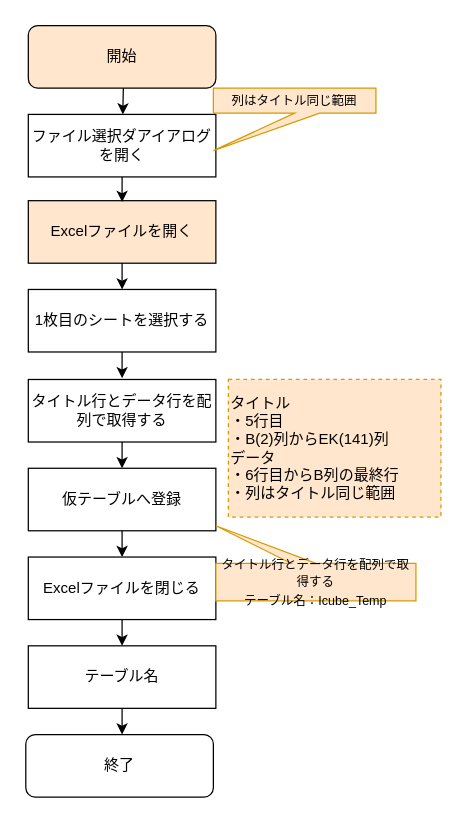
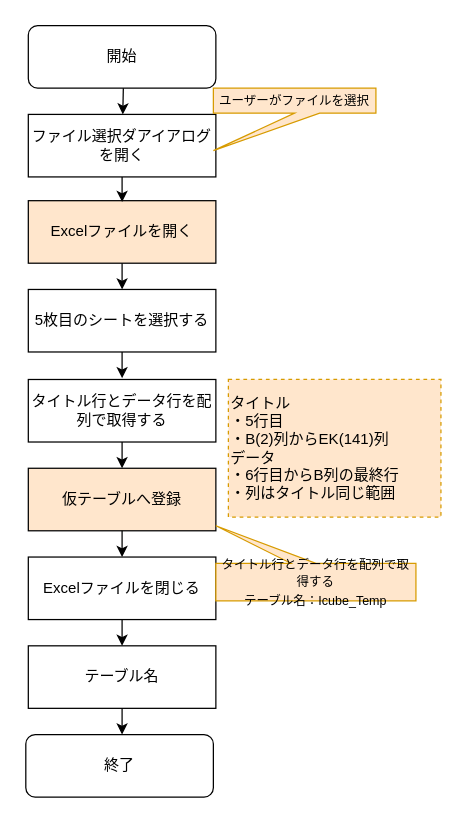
(122, 57) -> (122, 57)
(294, 101) -> (294, 101)
(122, 321) -> (122, 321)
(122, 499) -> (122, 499)
